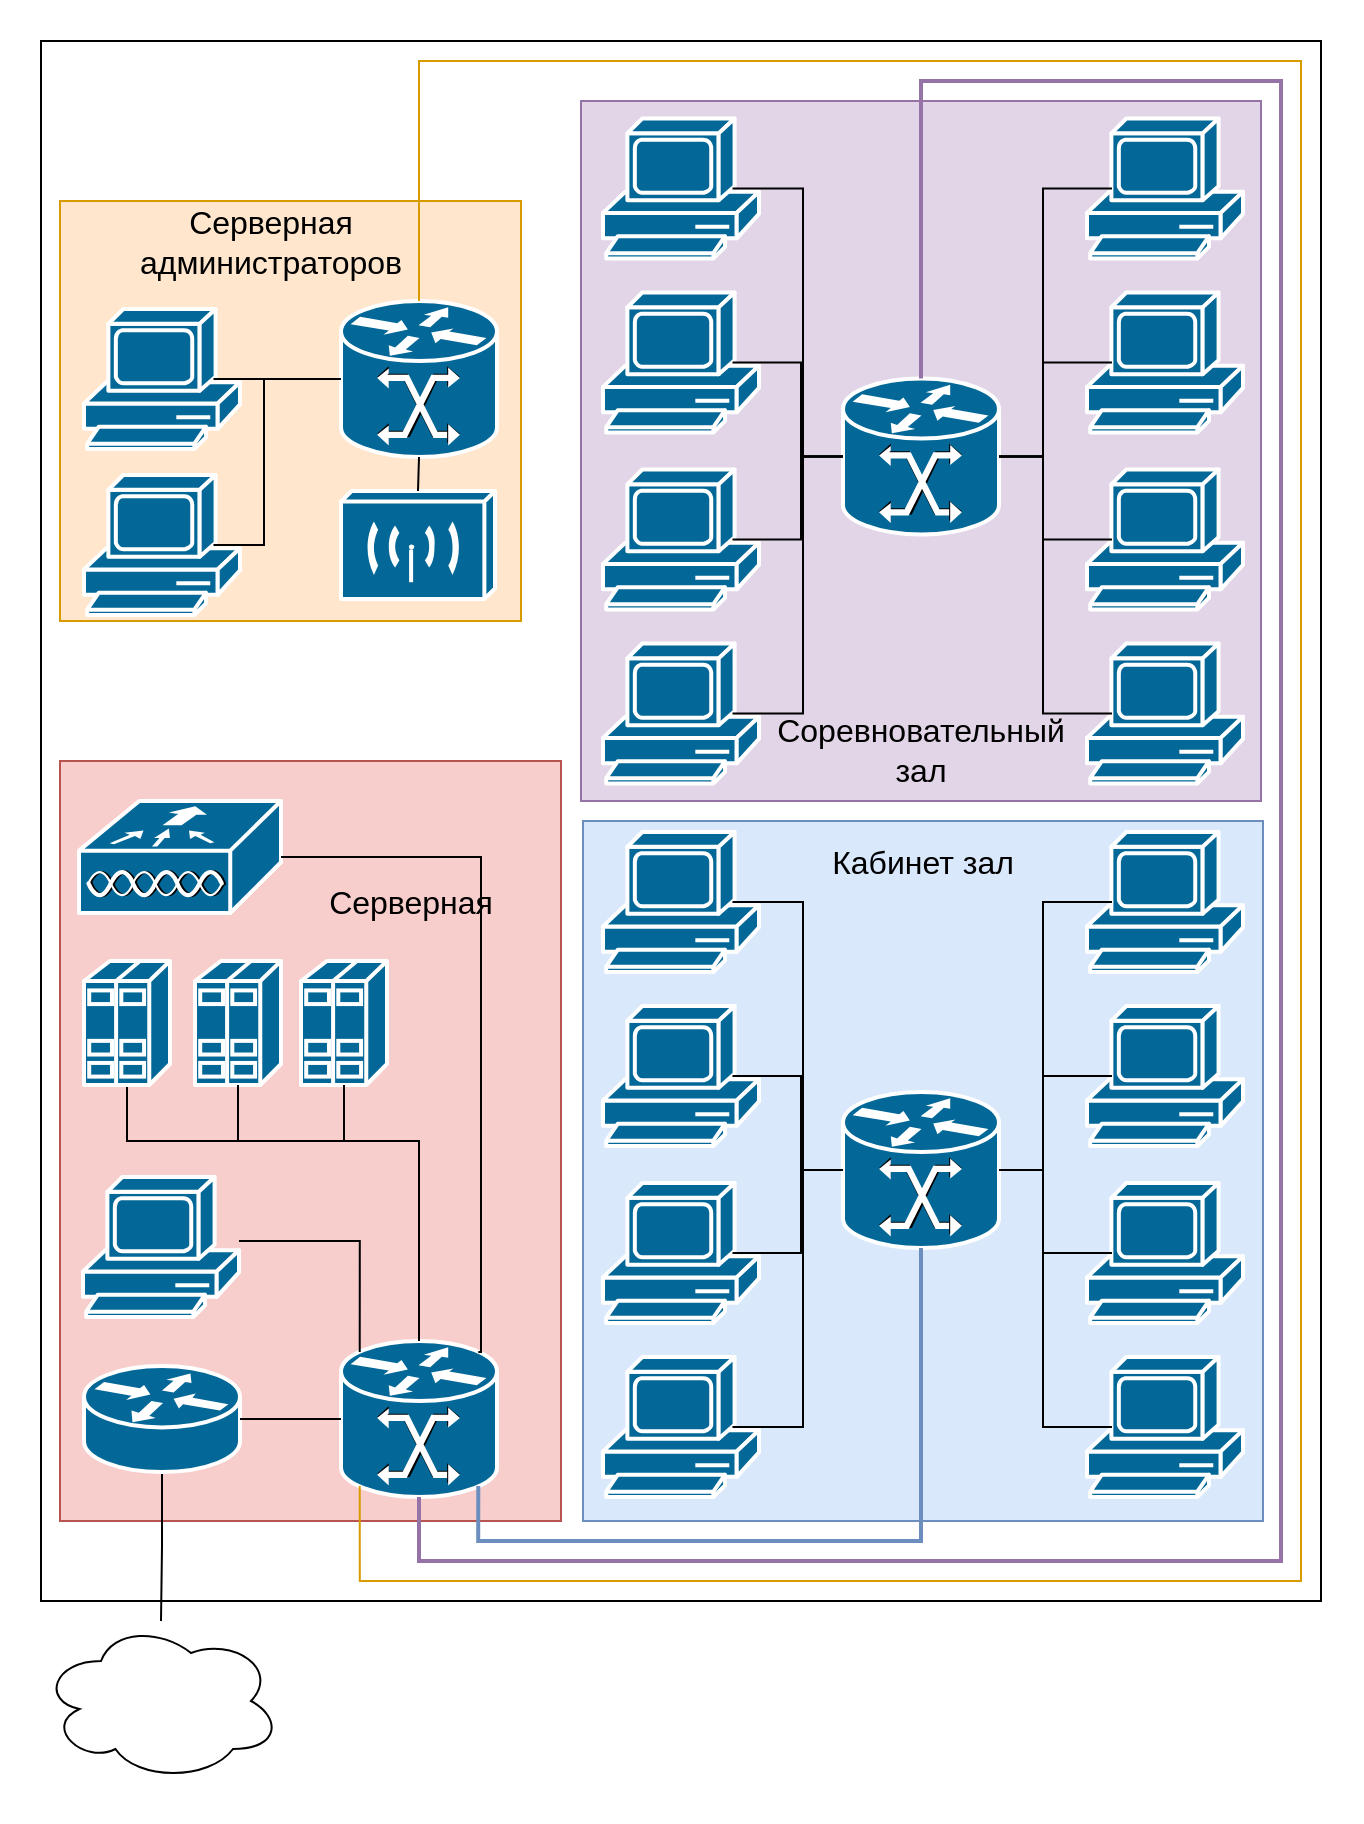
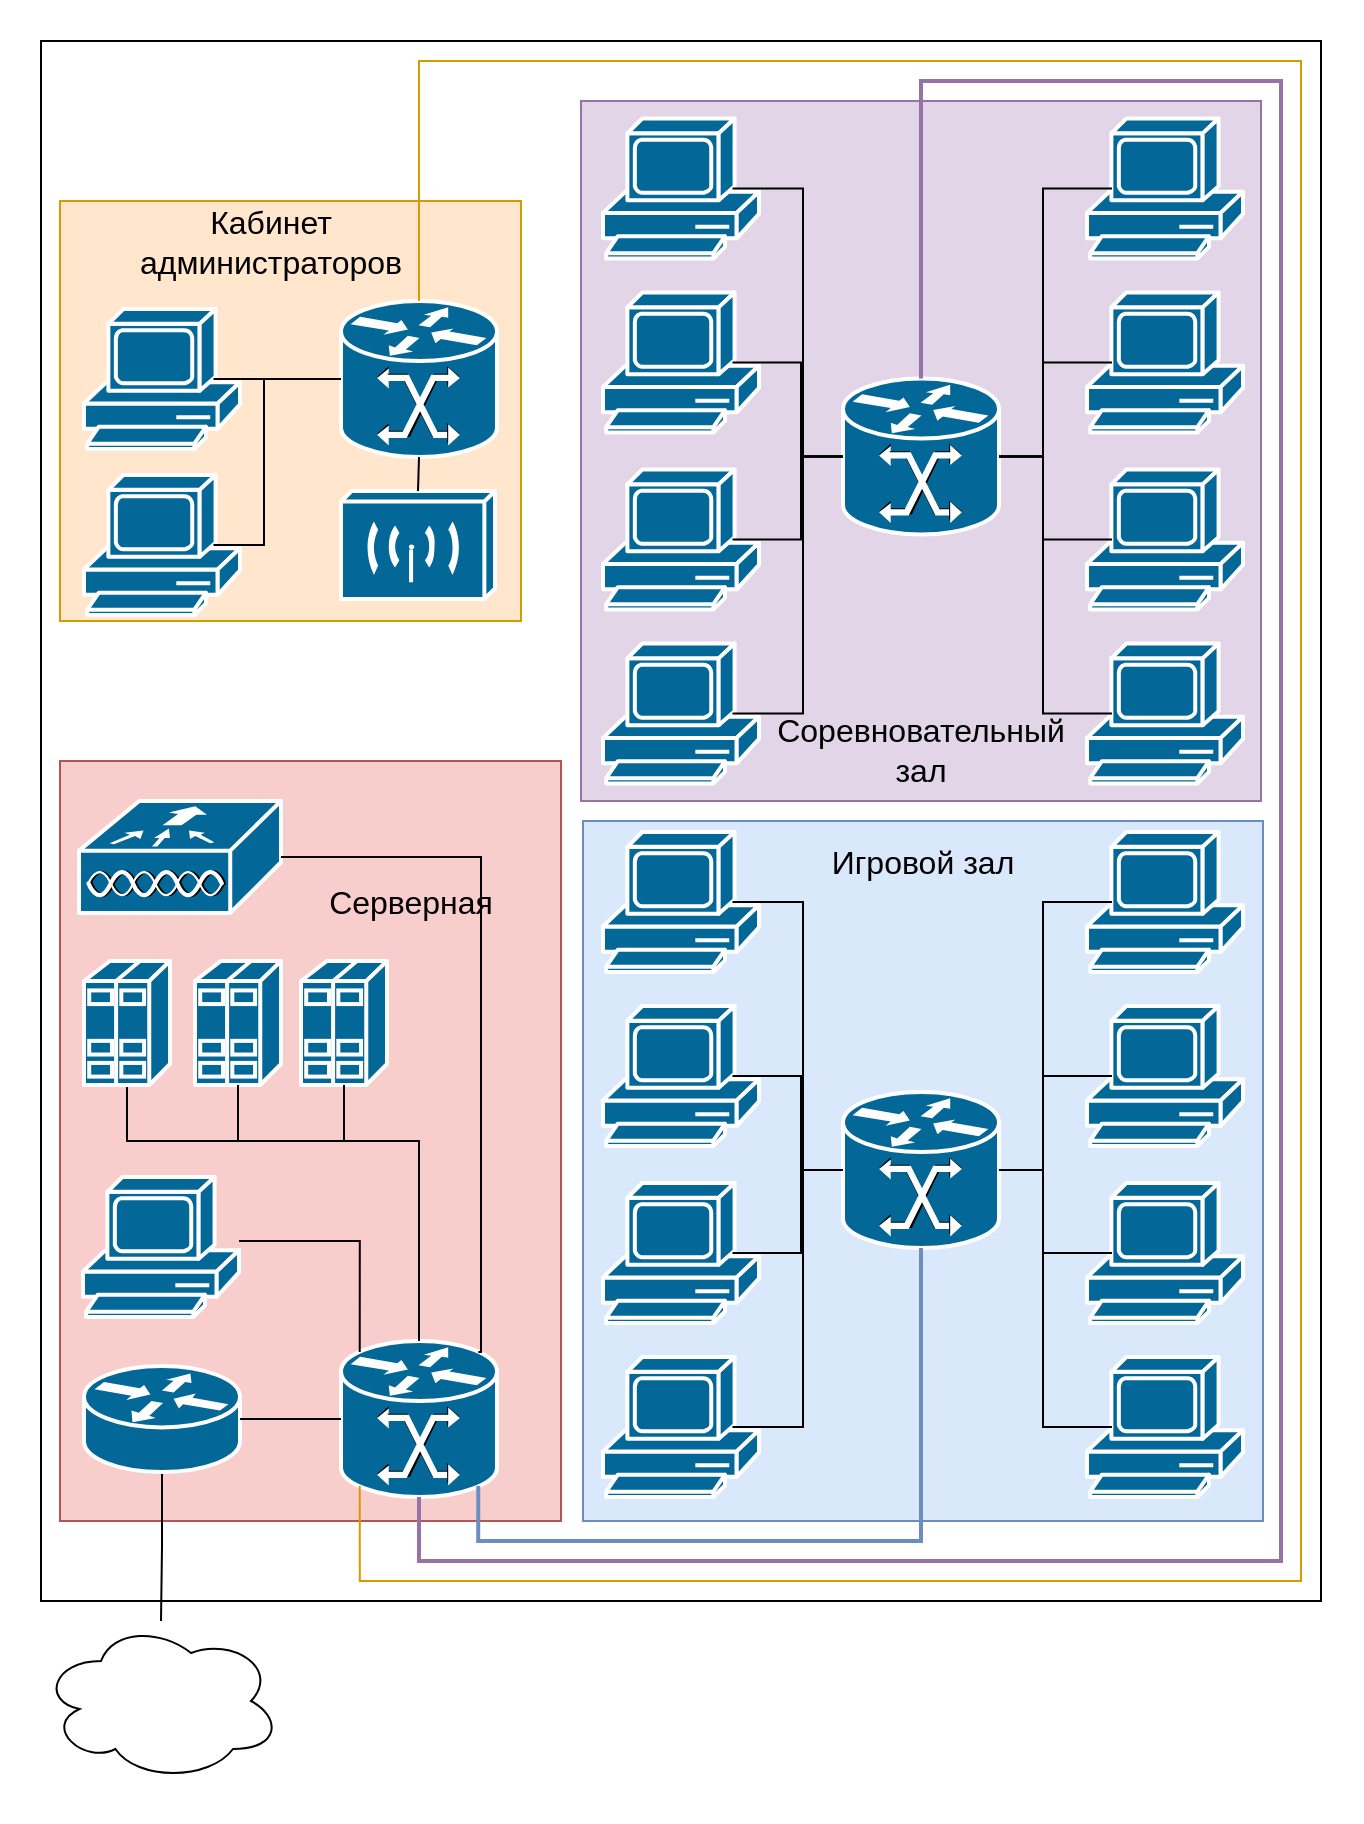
(272, 243) -> (272, 243)
(924, 863) -> (924, 863)
